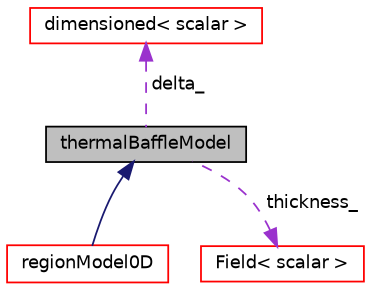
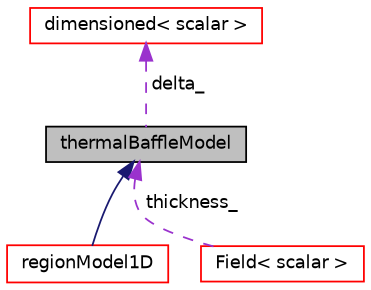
(238, 188) -> (159, 227)
(88, 264) -> (88, 264)
